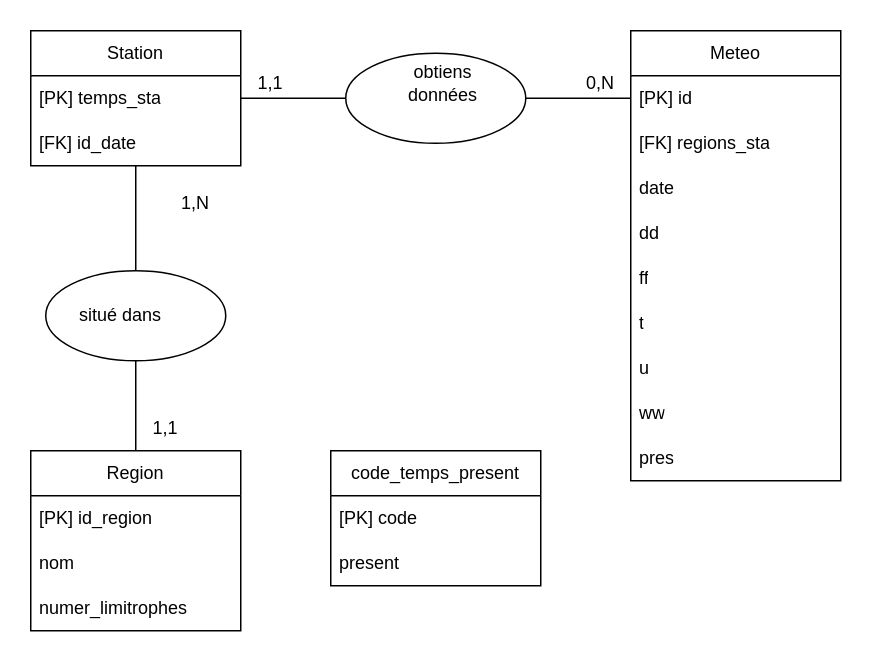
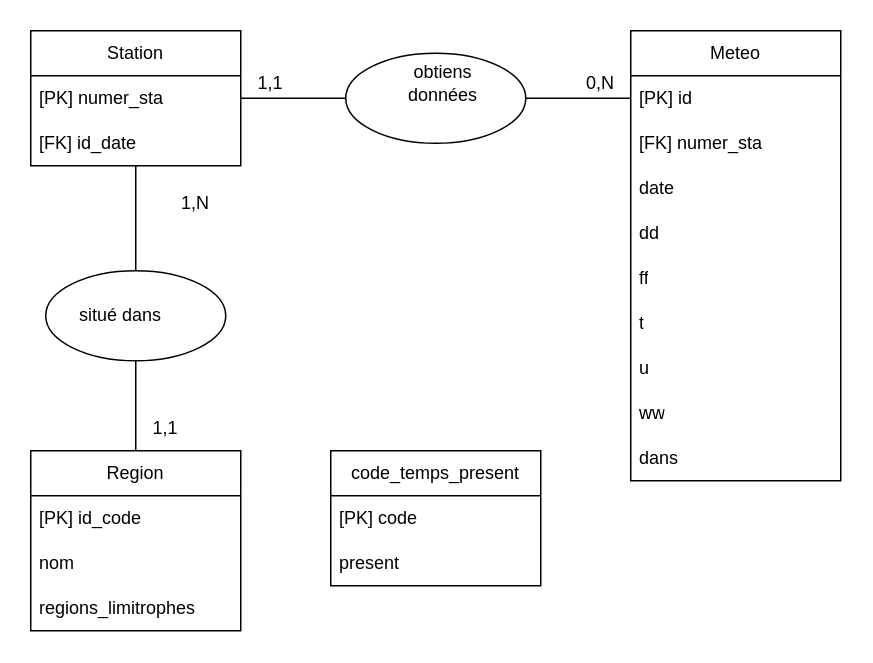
(108, 98) -> (108, 98)
(716, 143) -> (708, 143)
(660, 458) -> (660, 458)
(103, 518) -> (96, 518)
(118, 608) -> (126, 608)
